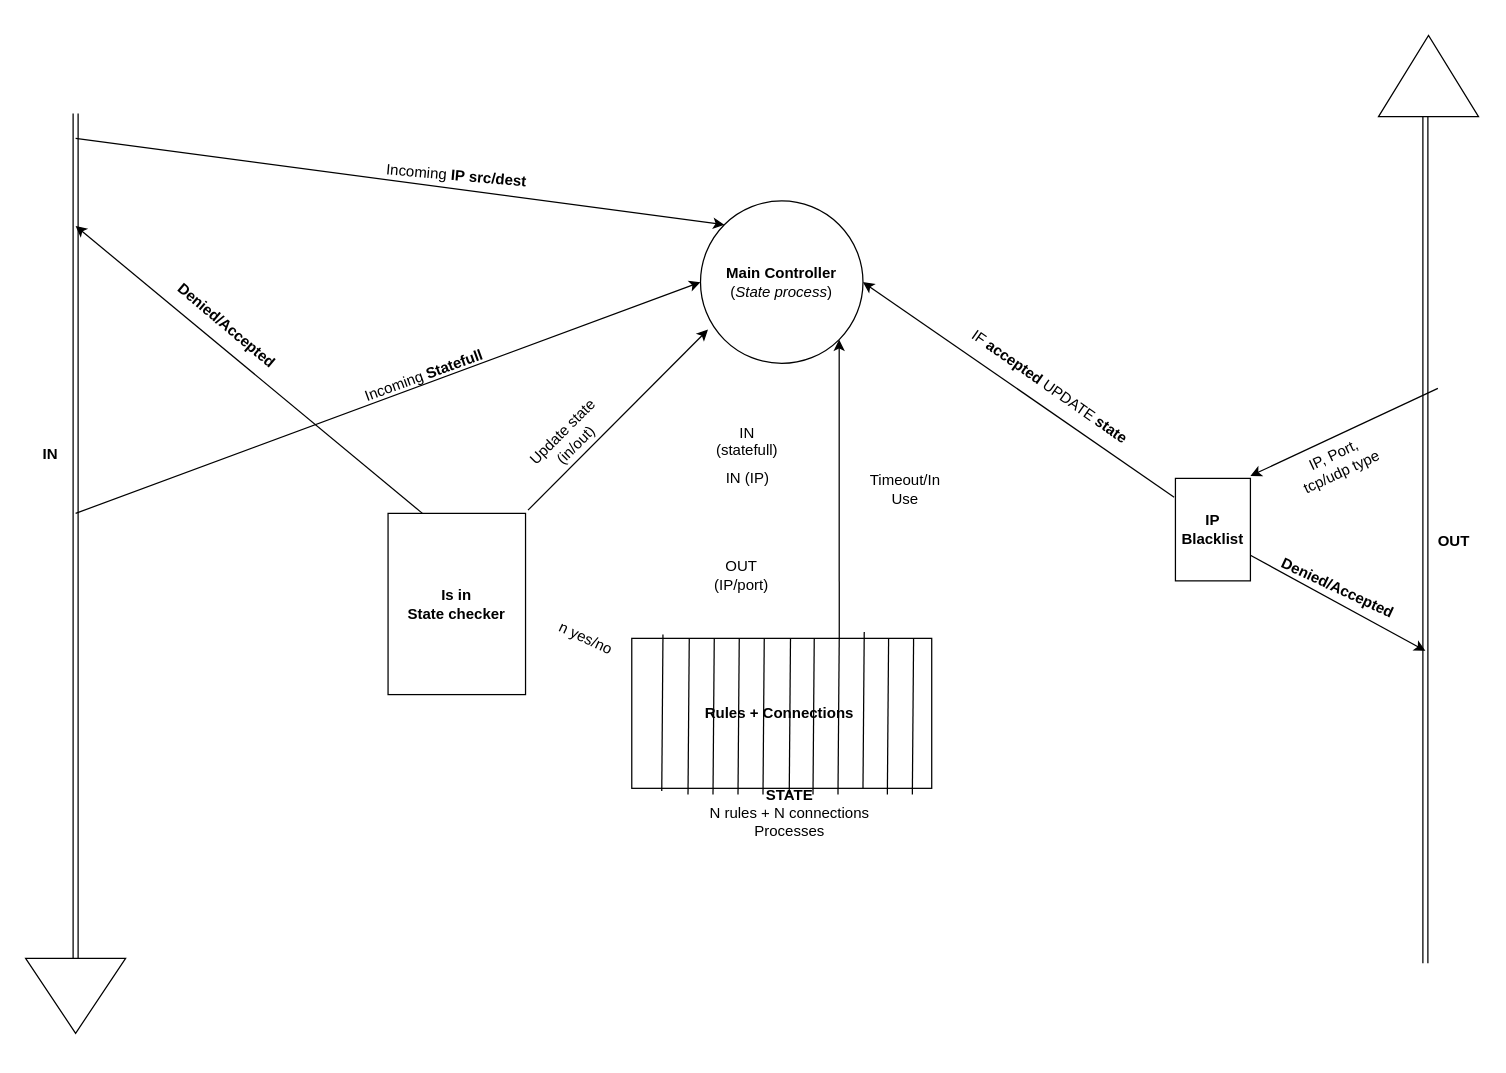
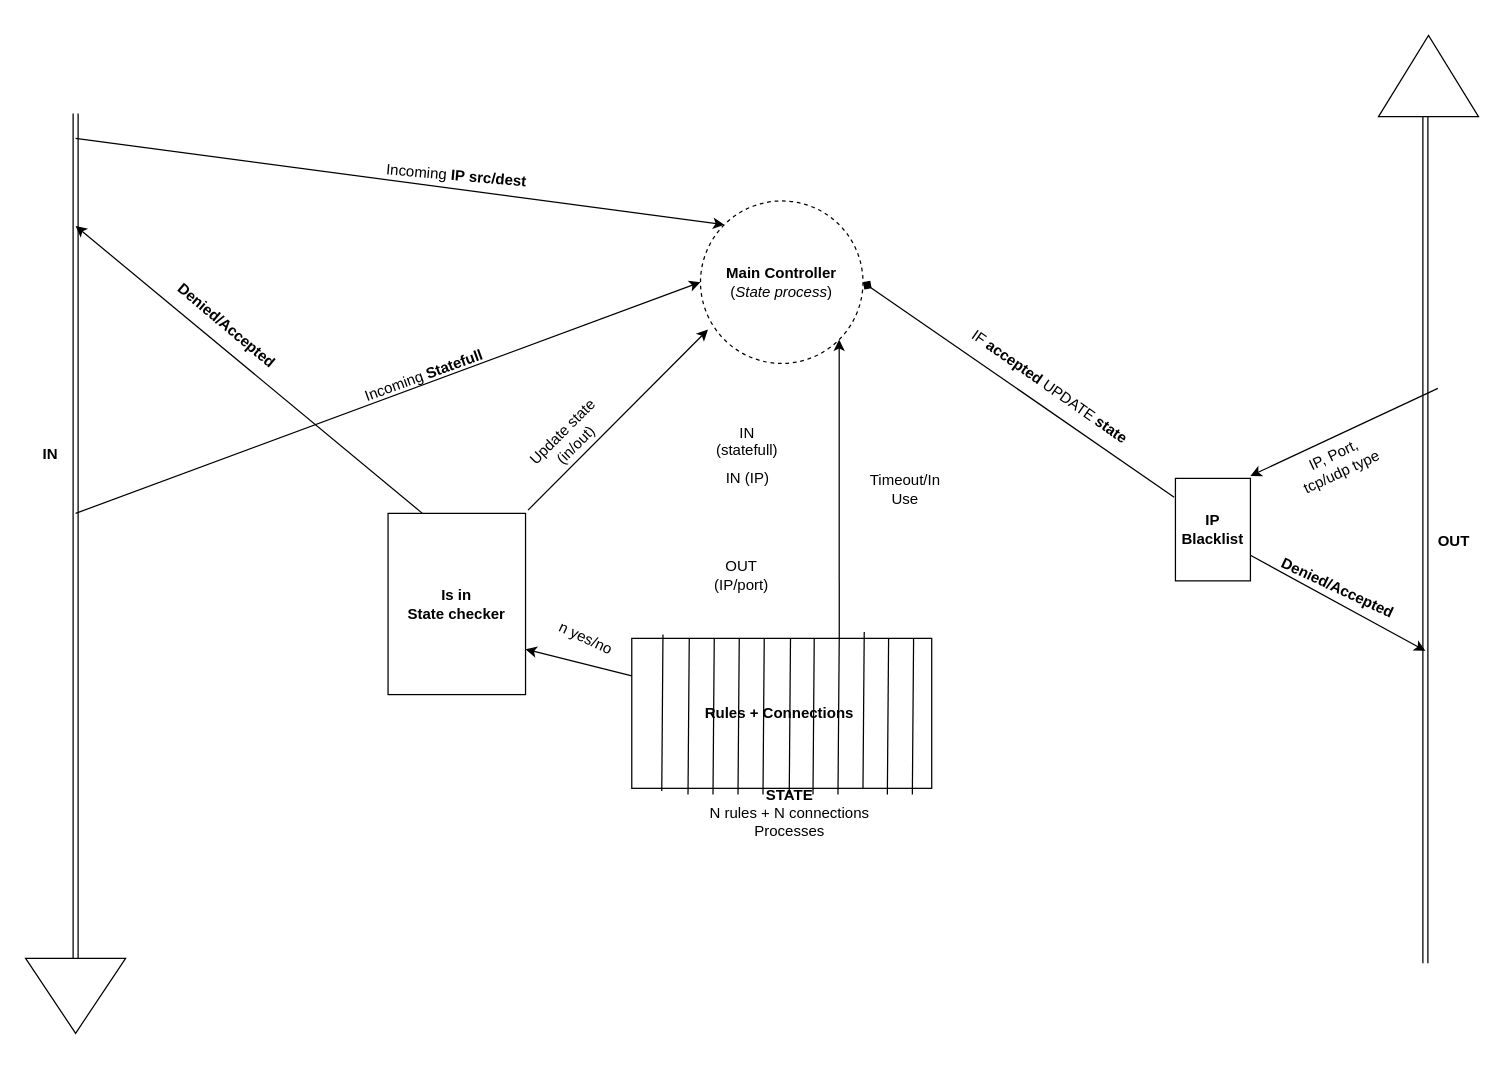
(782, 282) -> (782, 282)
(870, 287) -> (871, 287)
none -> (583, 663)
